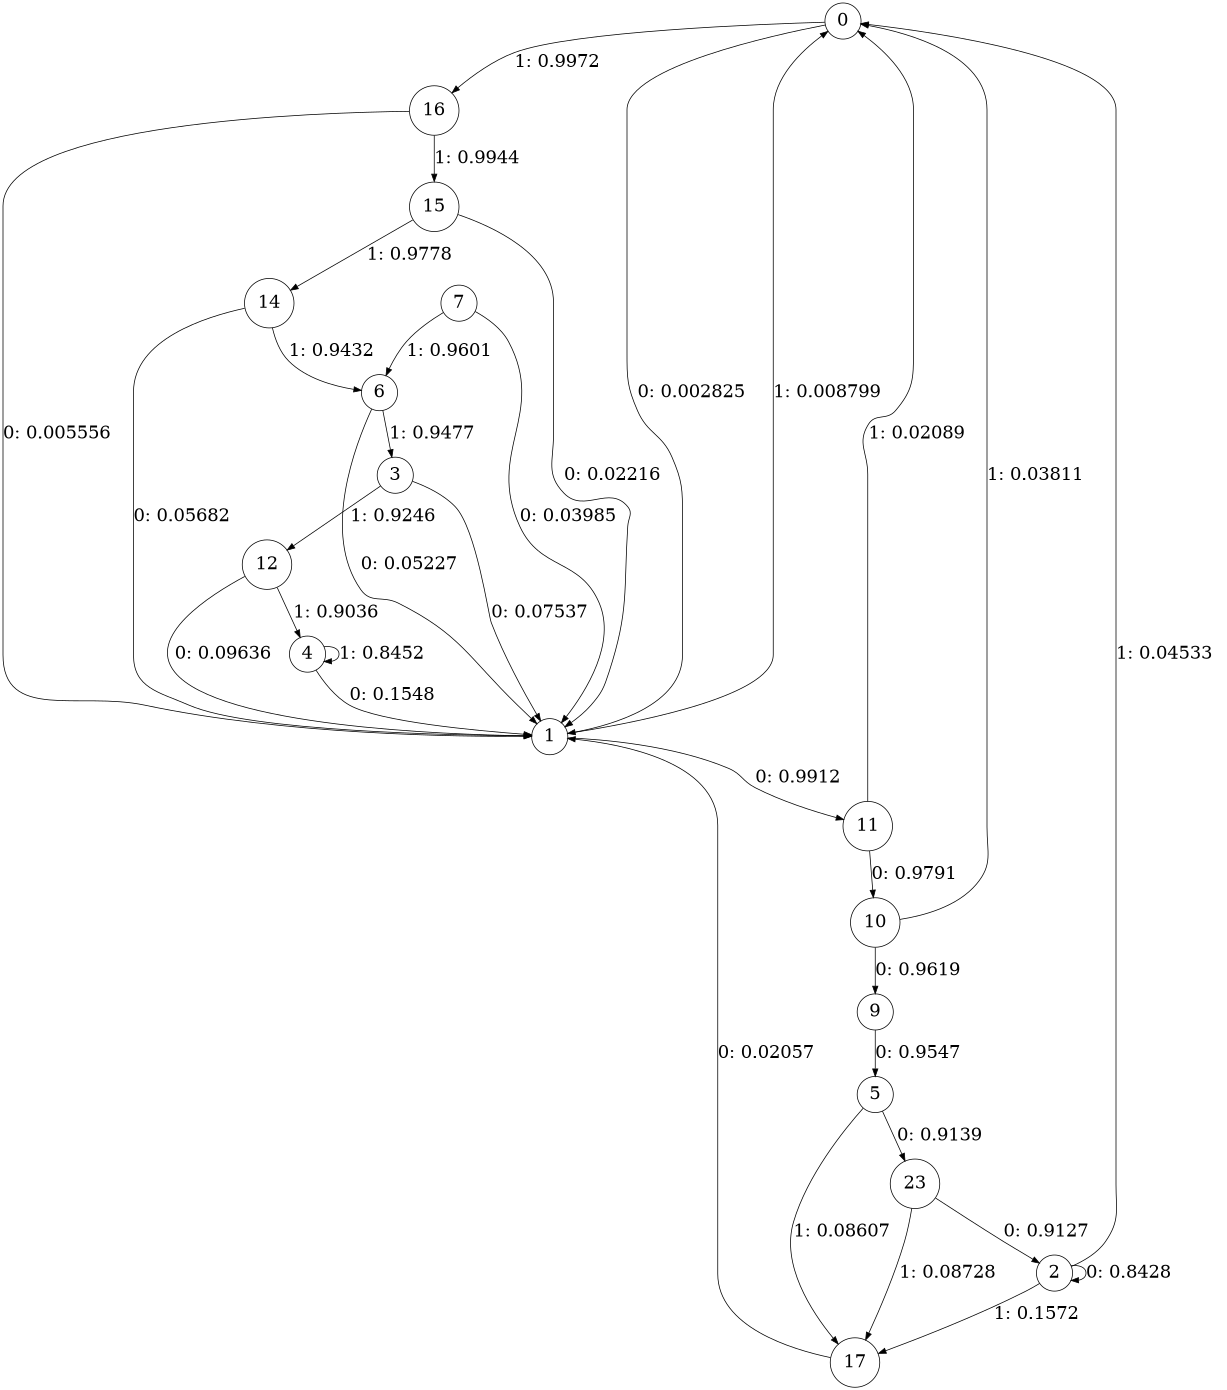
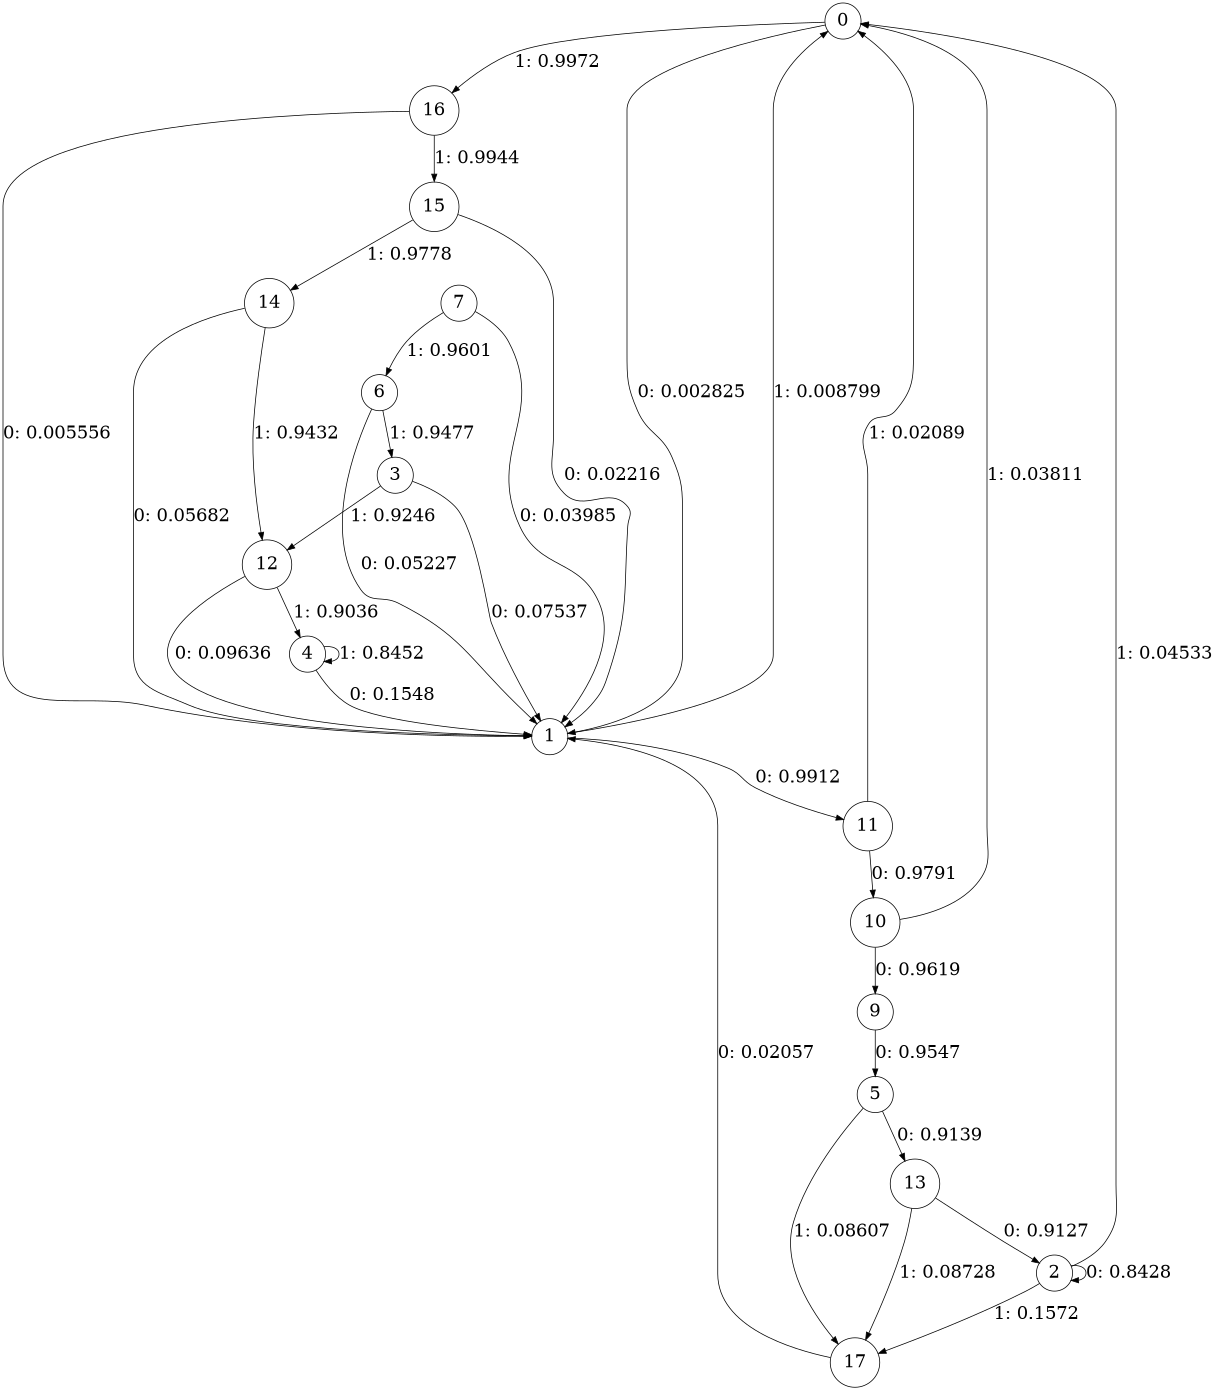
(302, 372) -> (253, 430)
(915, 1184) -> (915, 1184)
